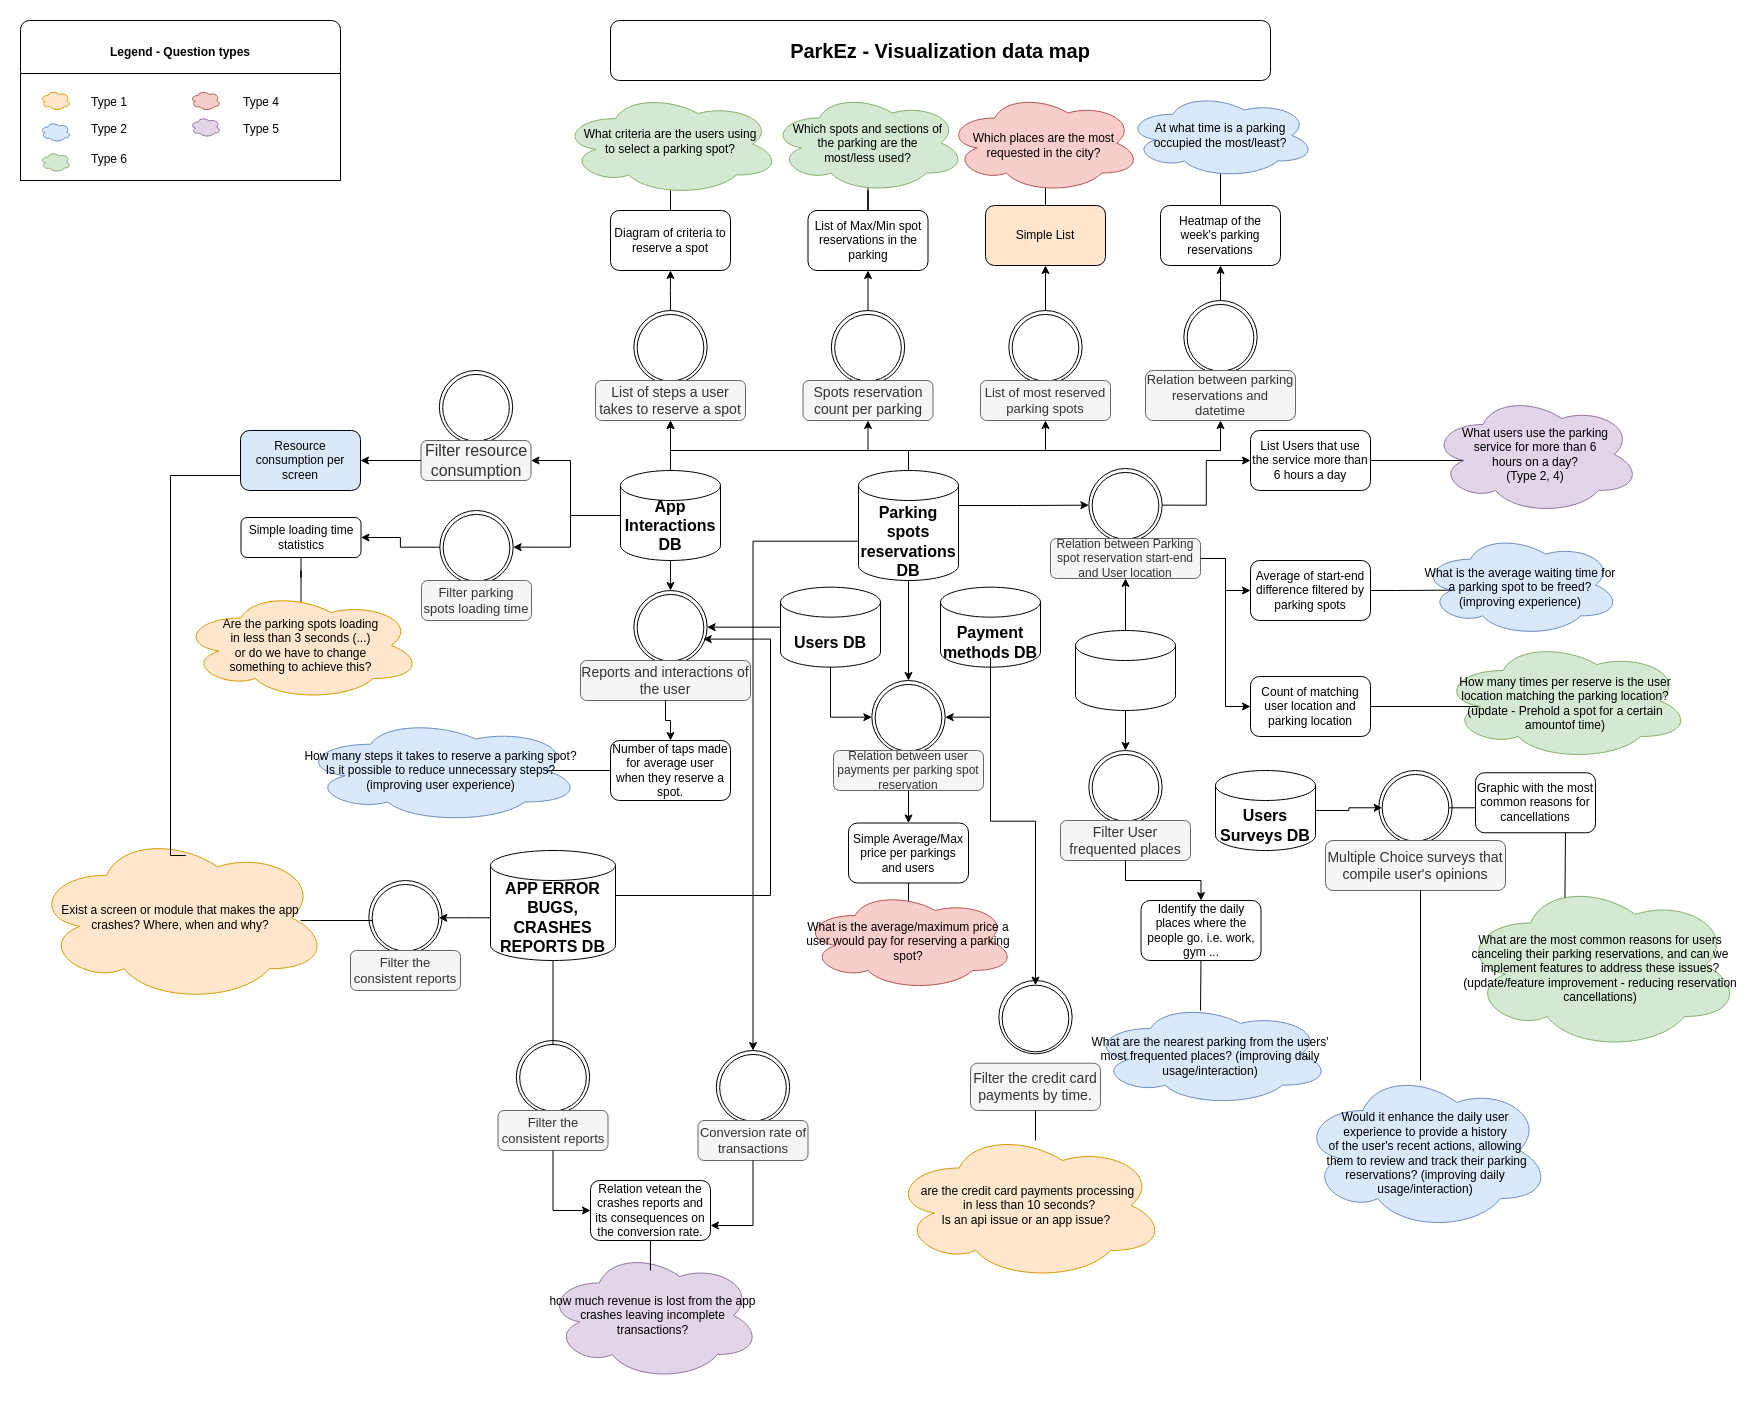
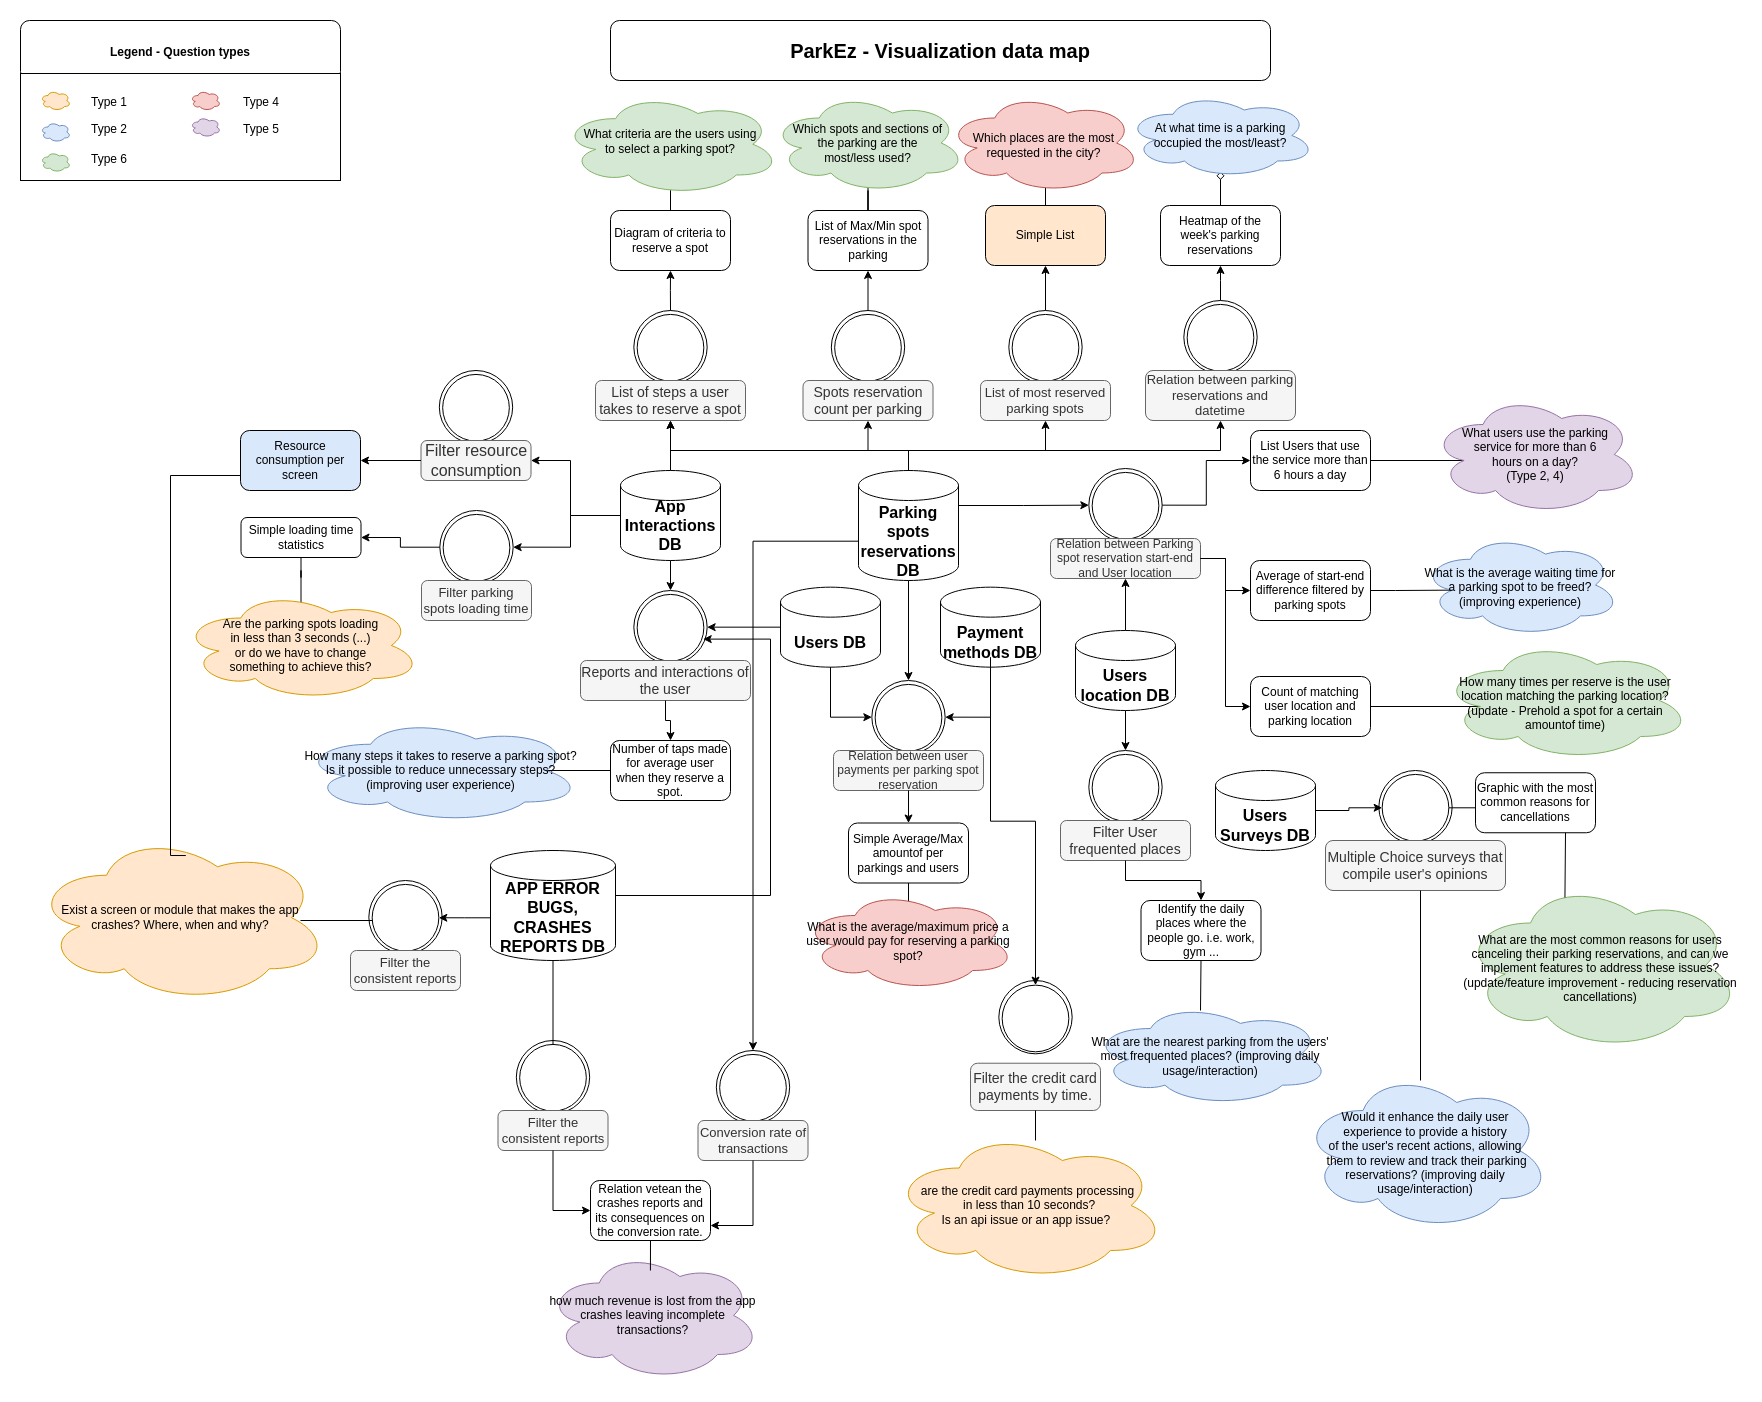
(1221, 176) -> (1221, 180)
none -> (1126, 686)
(909, 854) -> (909, 854)
